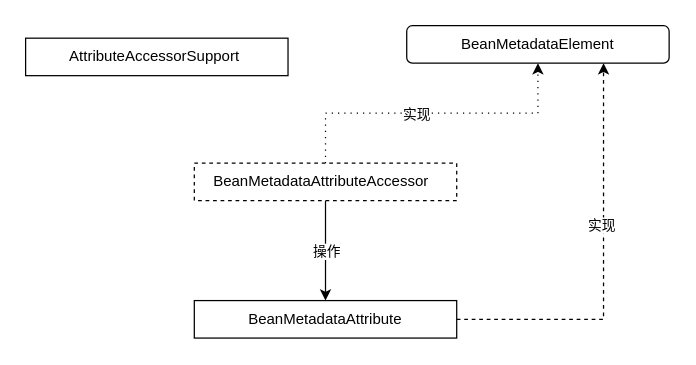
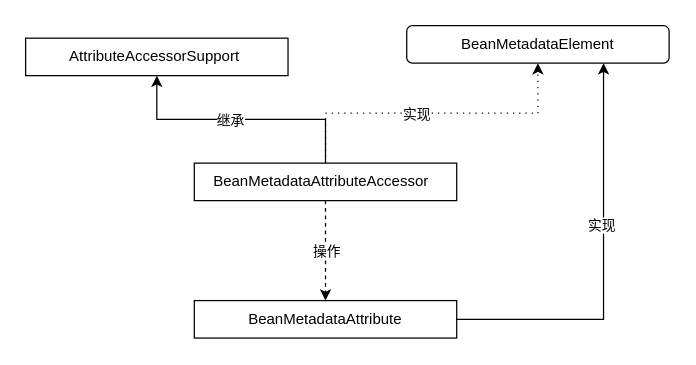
none -> (222, 119)
(326, 182) -> (326, 182)
(326, 223) -> (326, 223)
(575, 319) -> (575, 319)
